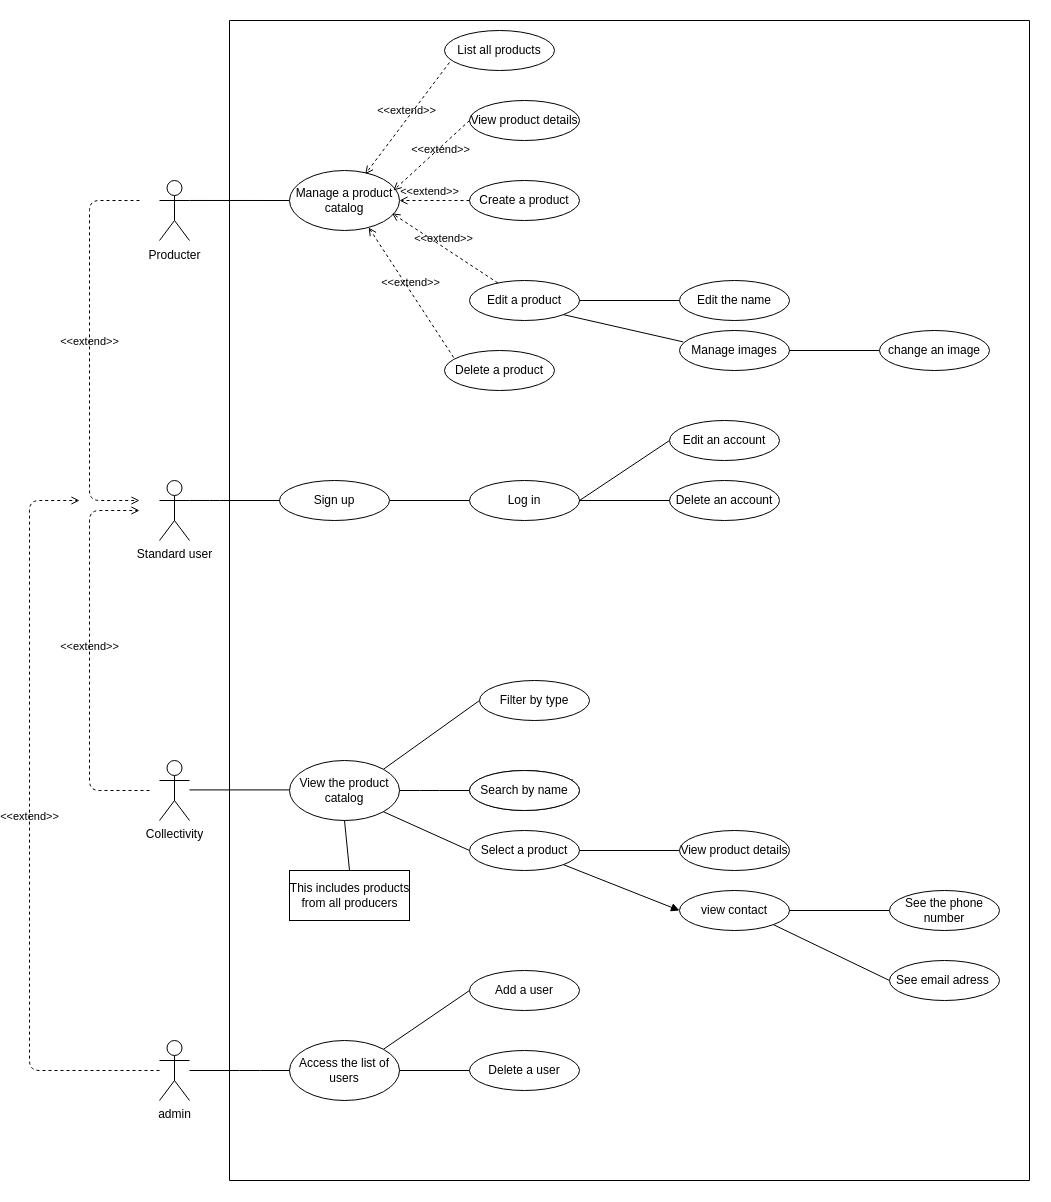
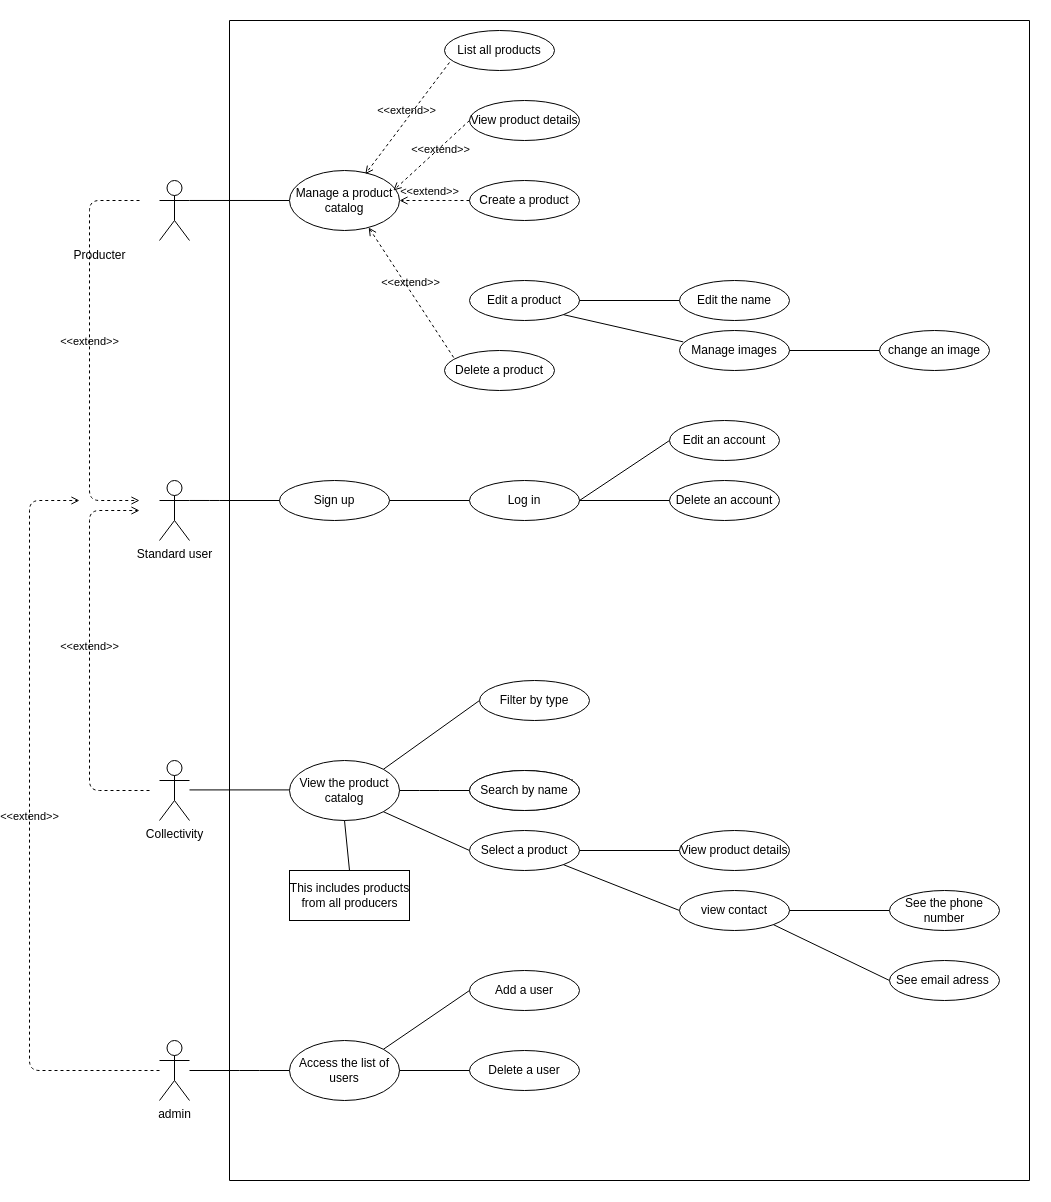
(446, 249) -> none
(175, 256) -> (100, 256)
(670, 907) -> (674, 908)
